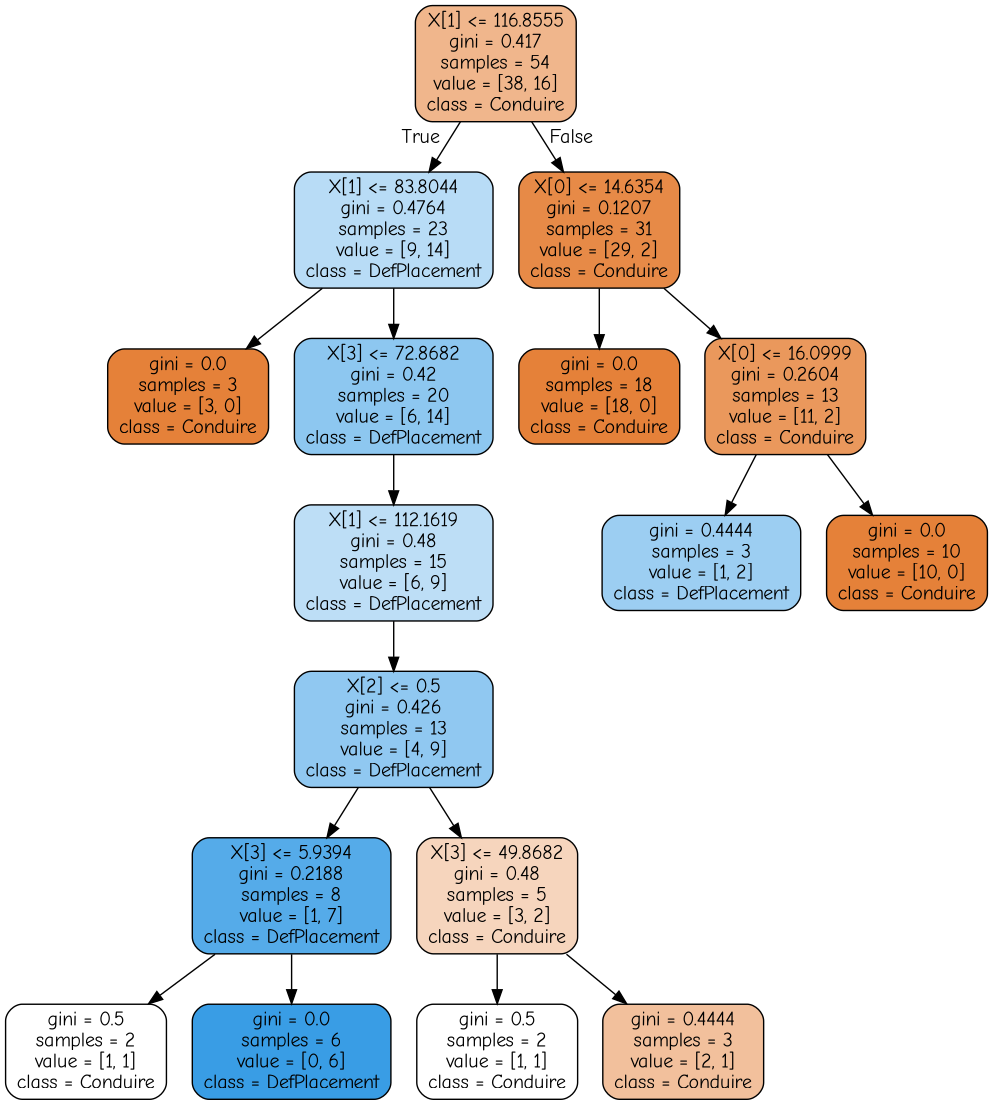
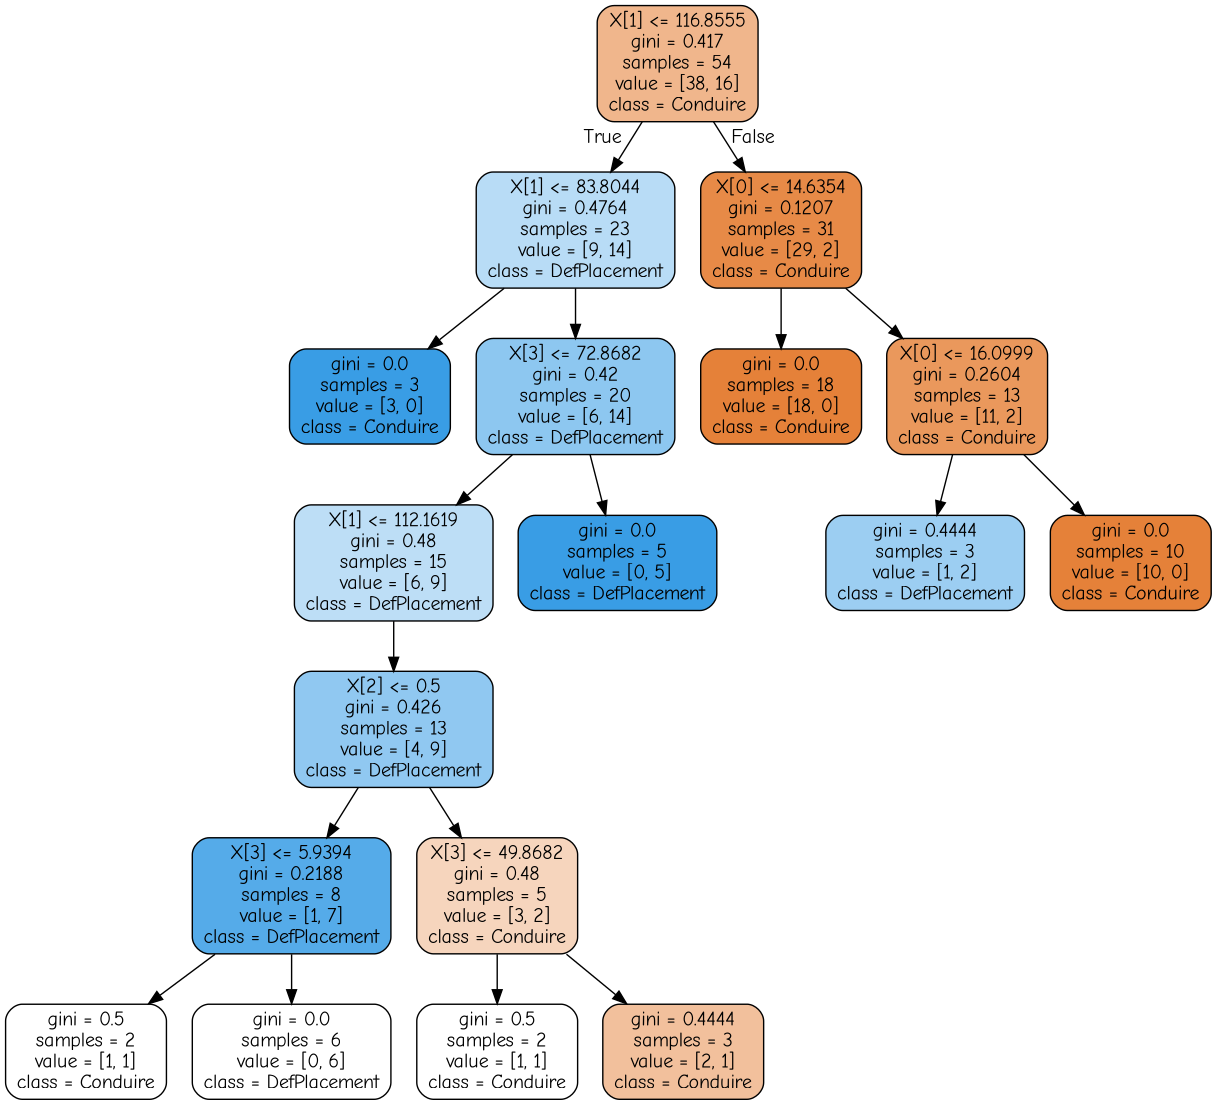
(188, 397) -> (370, 397)
none -> (617, 563)
(292, 1052) -> (292, 1052)
